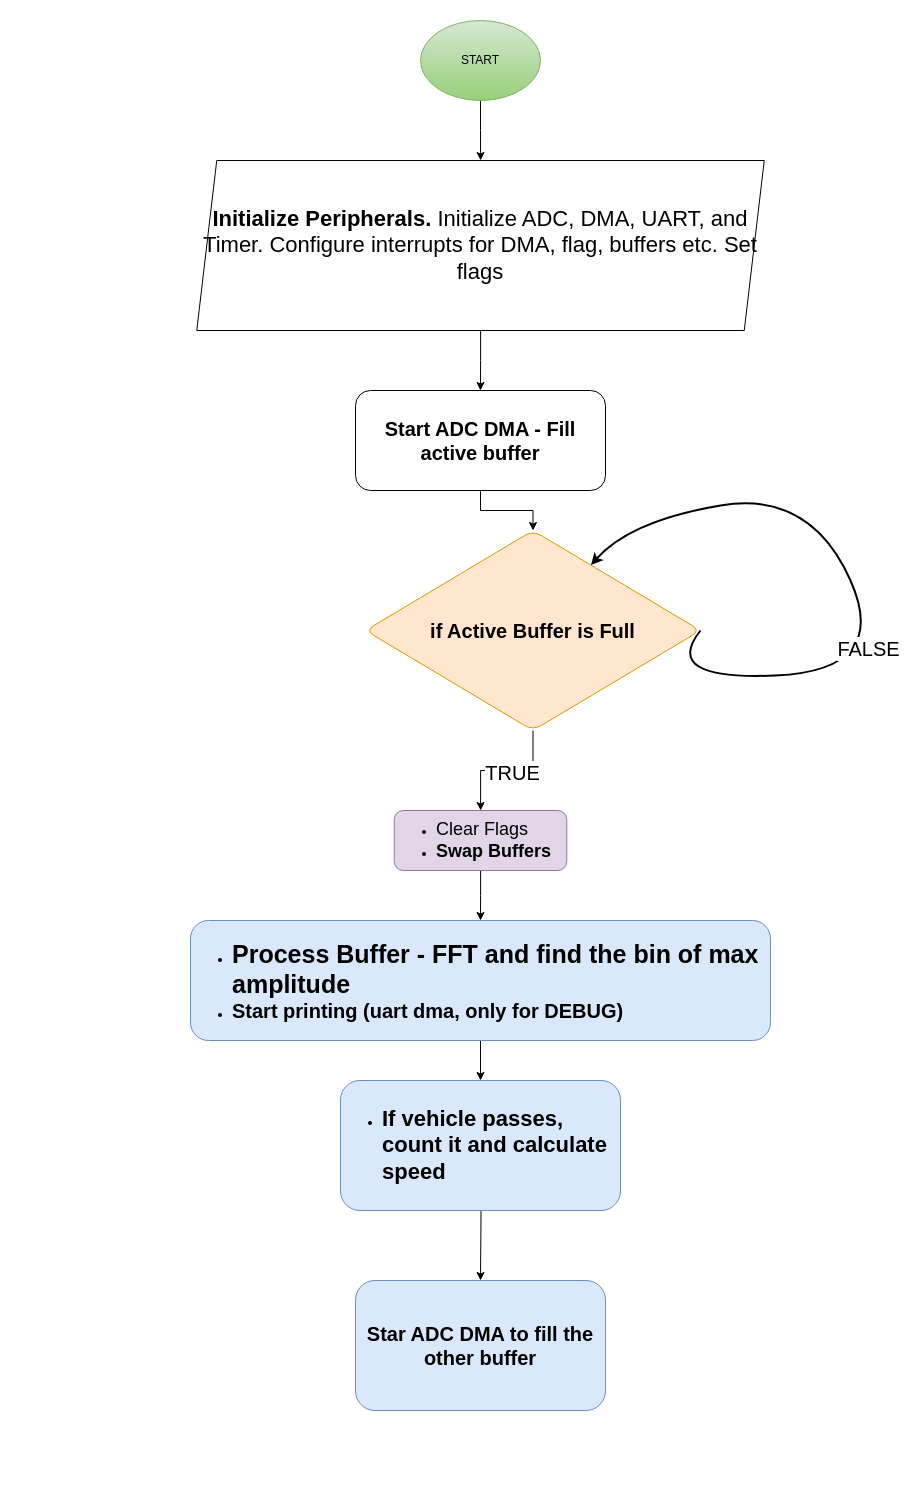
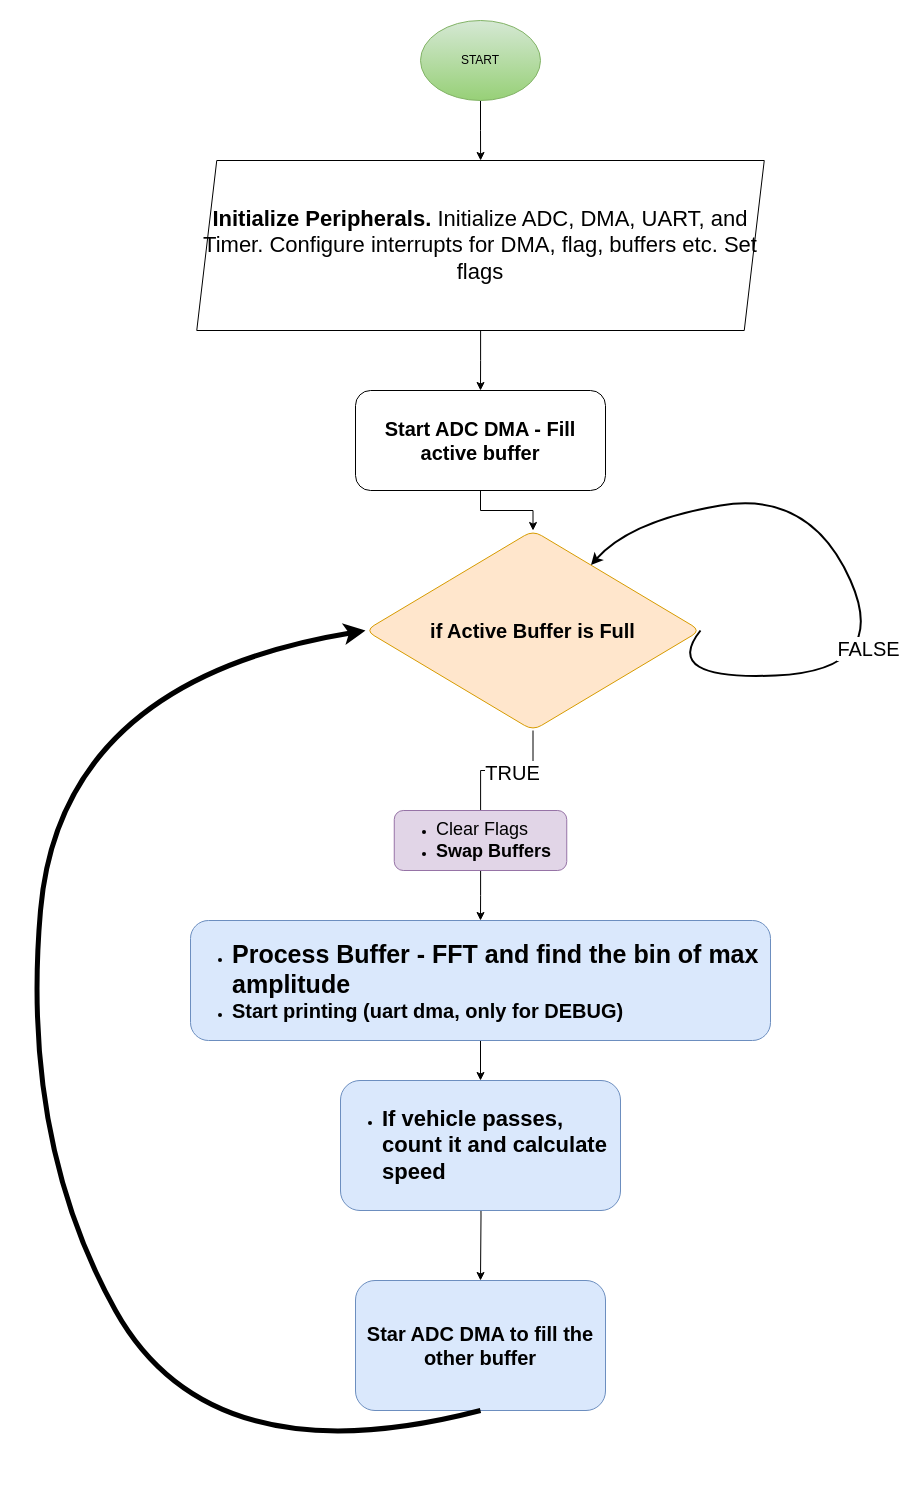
(481, 802) -> (481, 804)
none -> (44, 1094)
